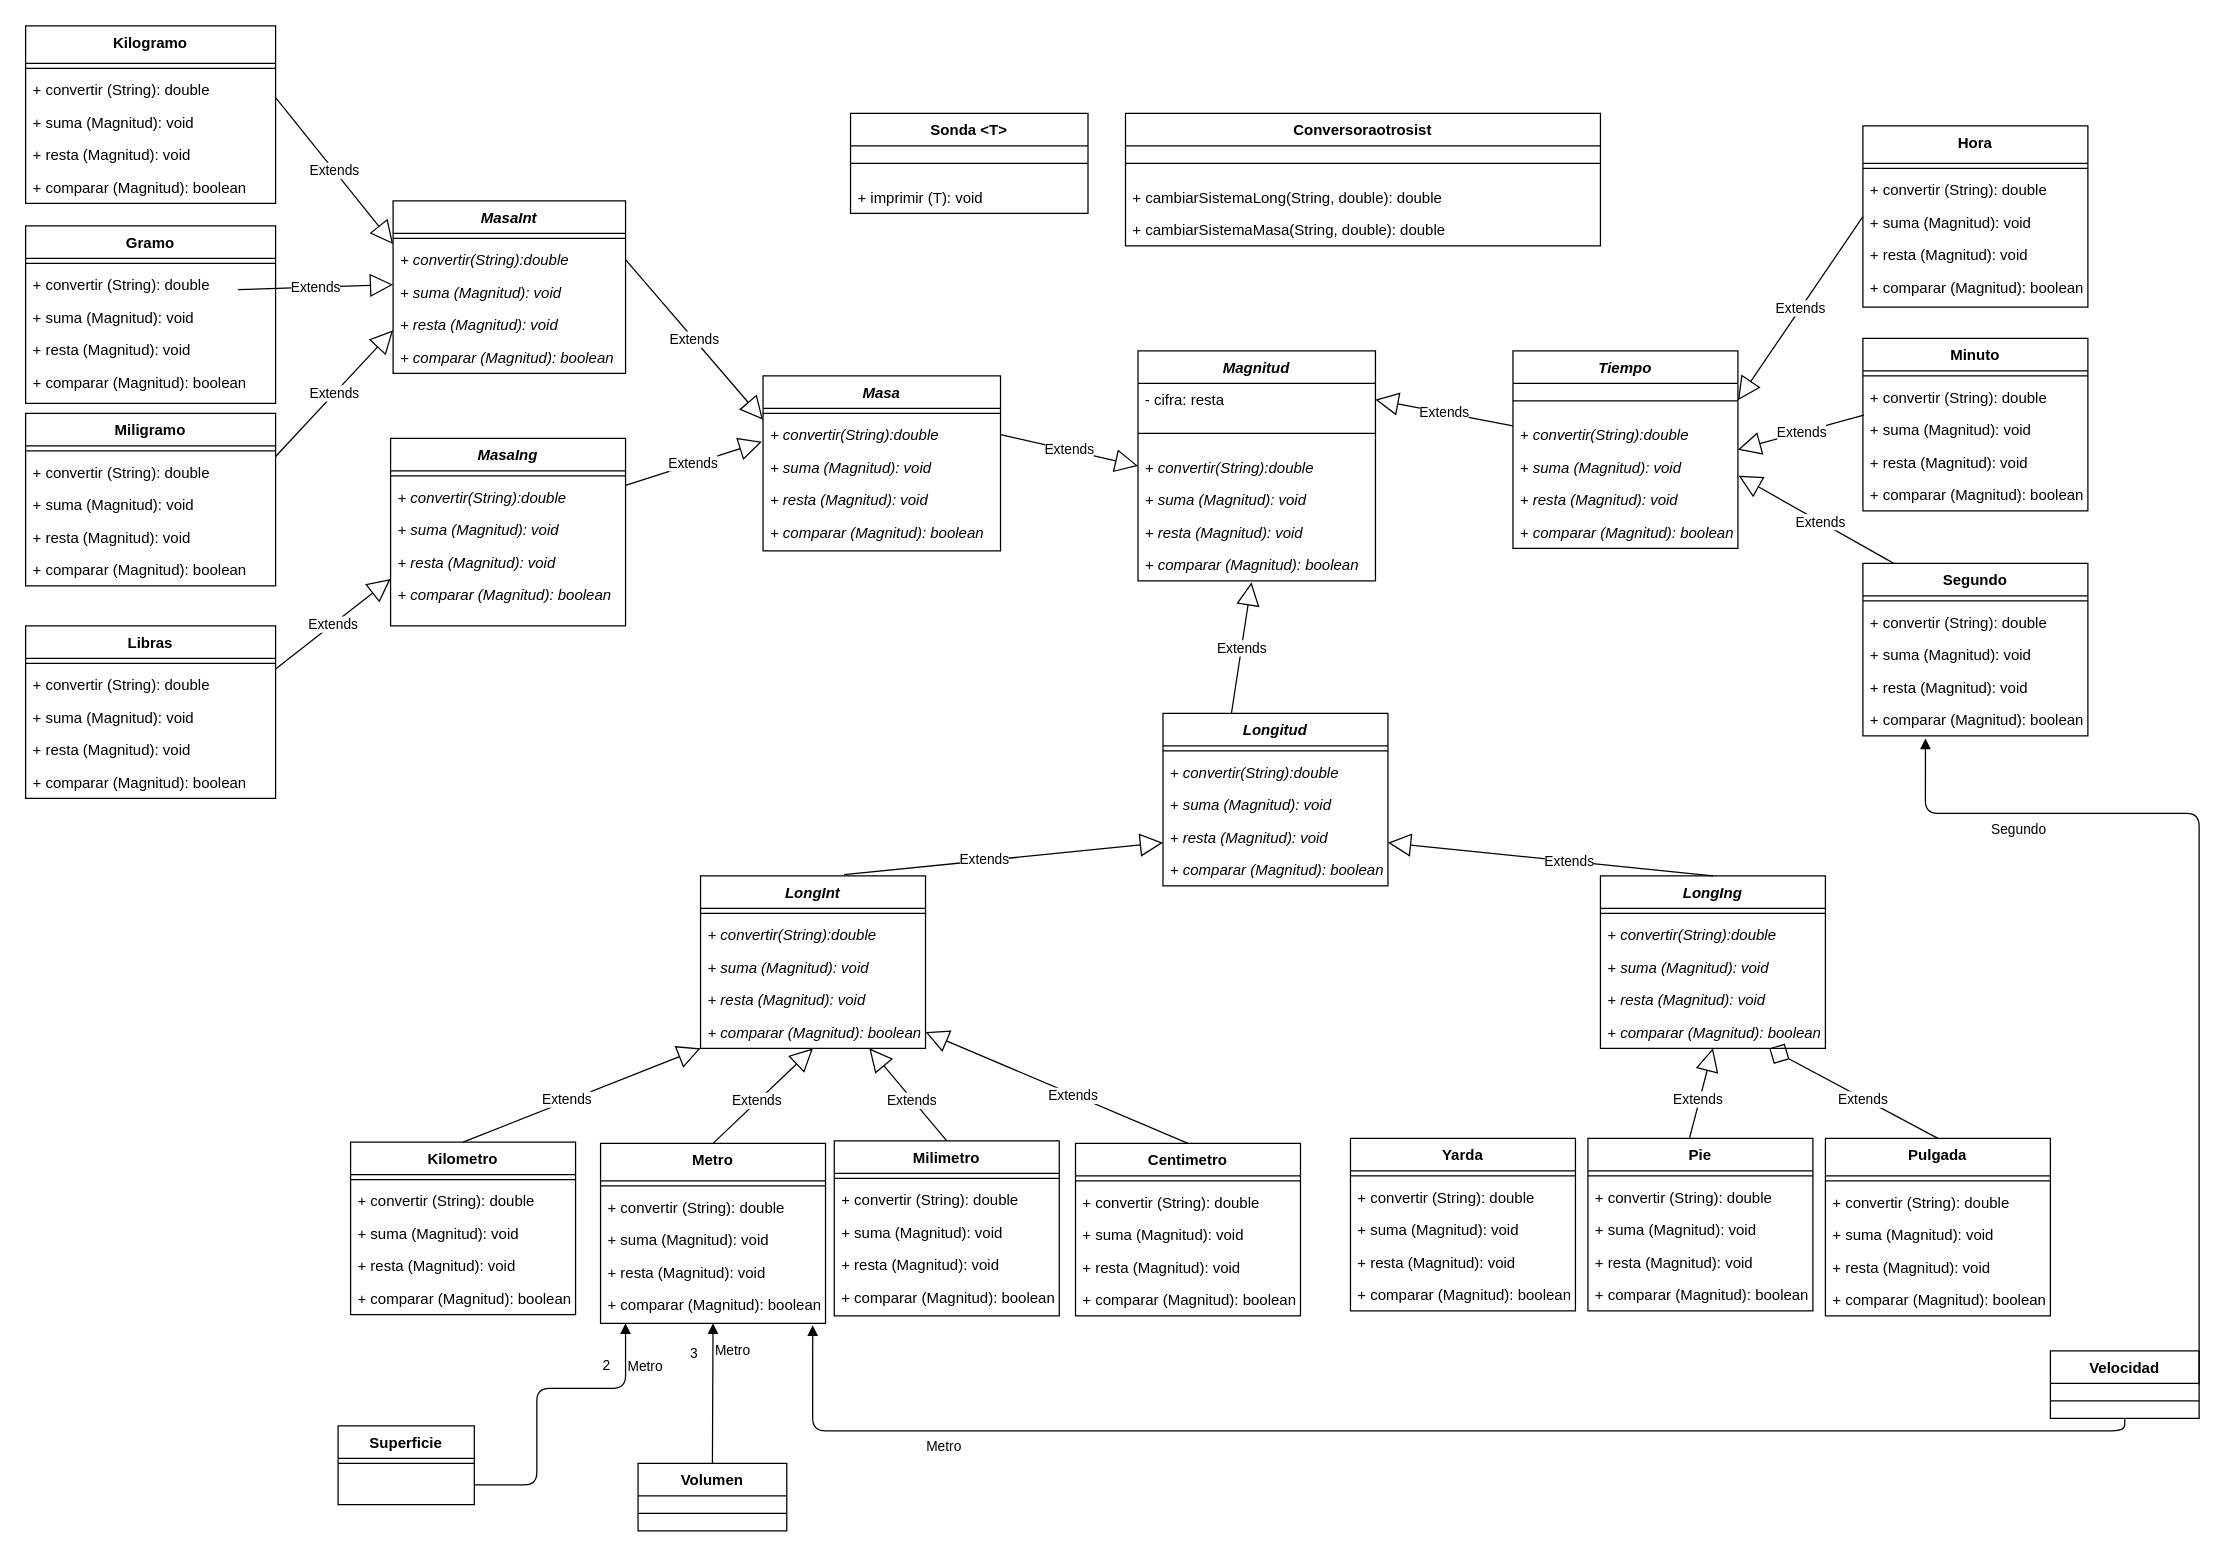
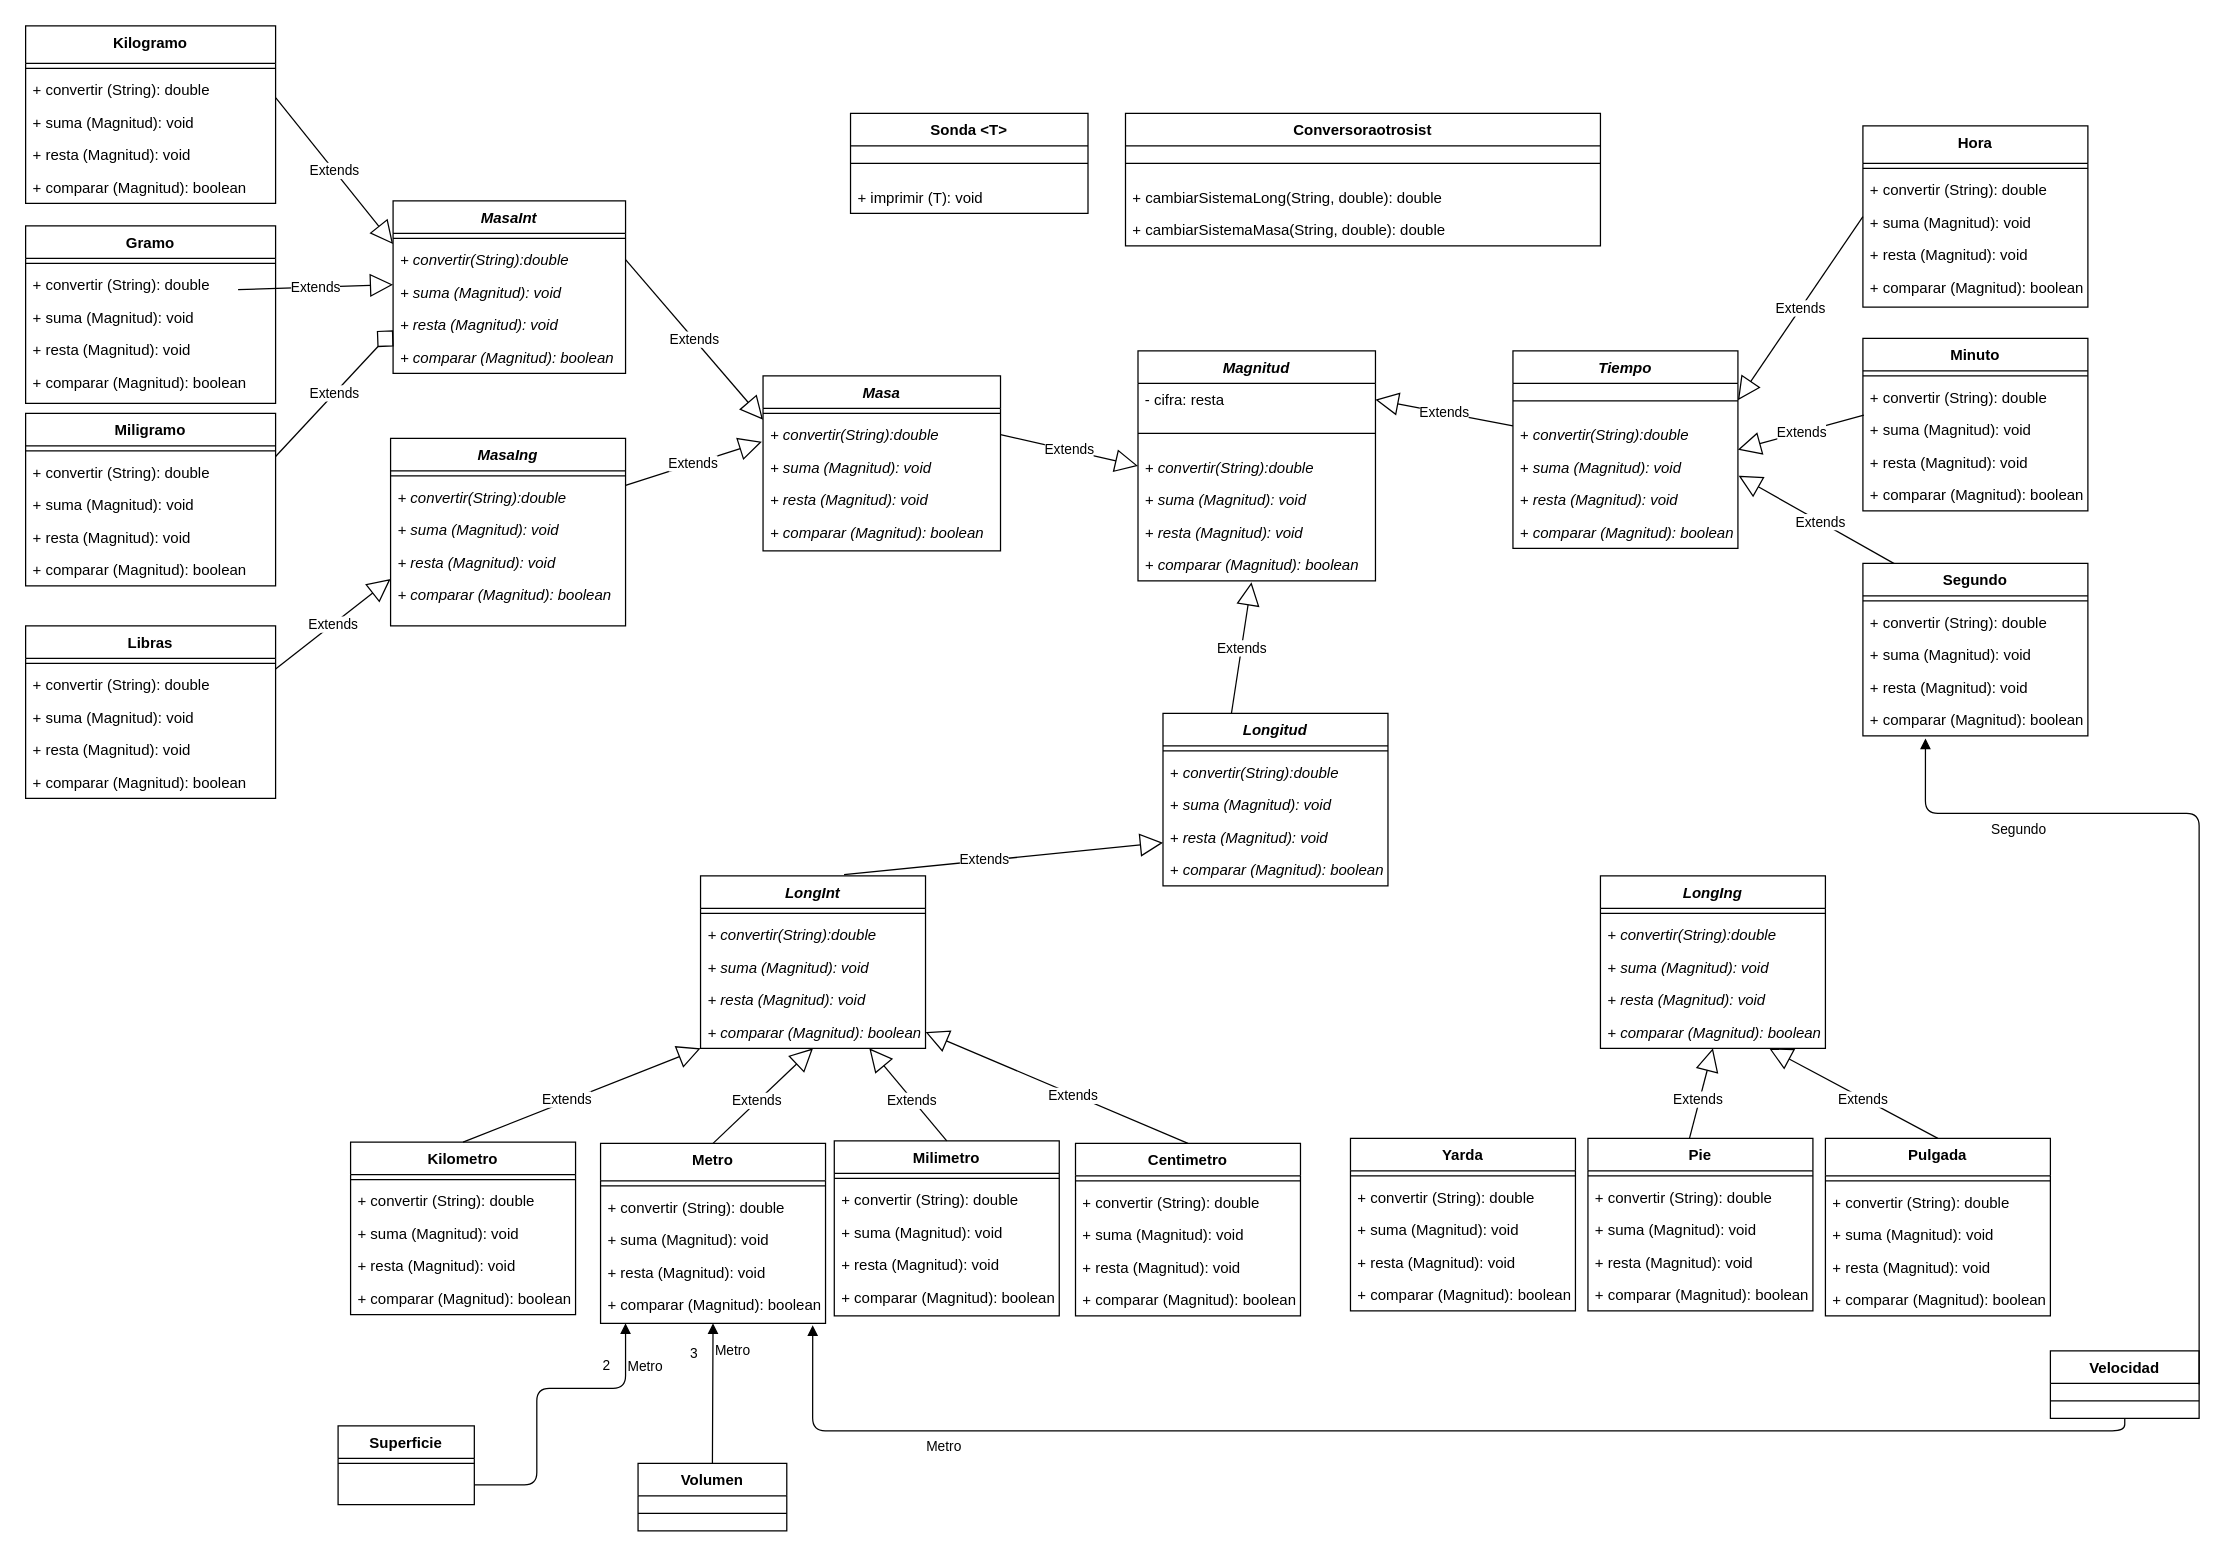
(376, 348) -> (377, 348)
(1559, 860) -> none
(1790, 1059) -> (1790, 1059)
